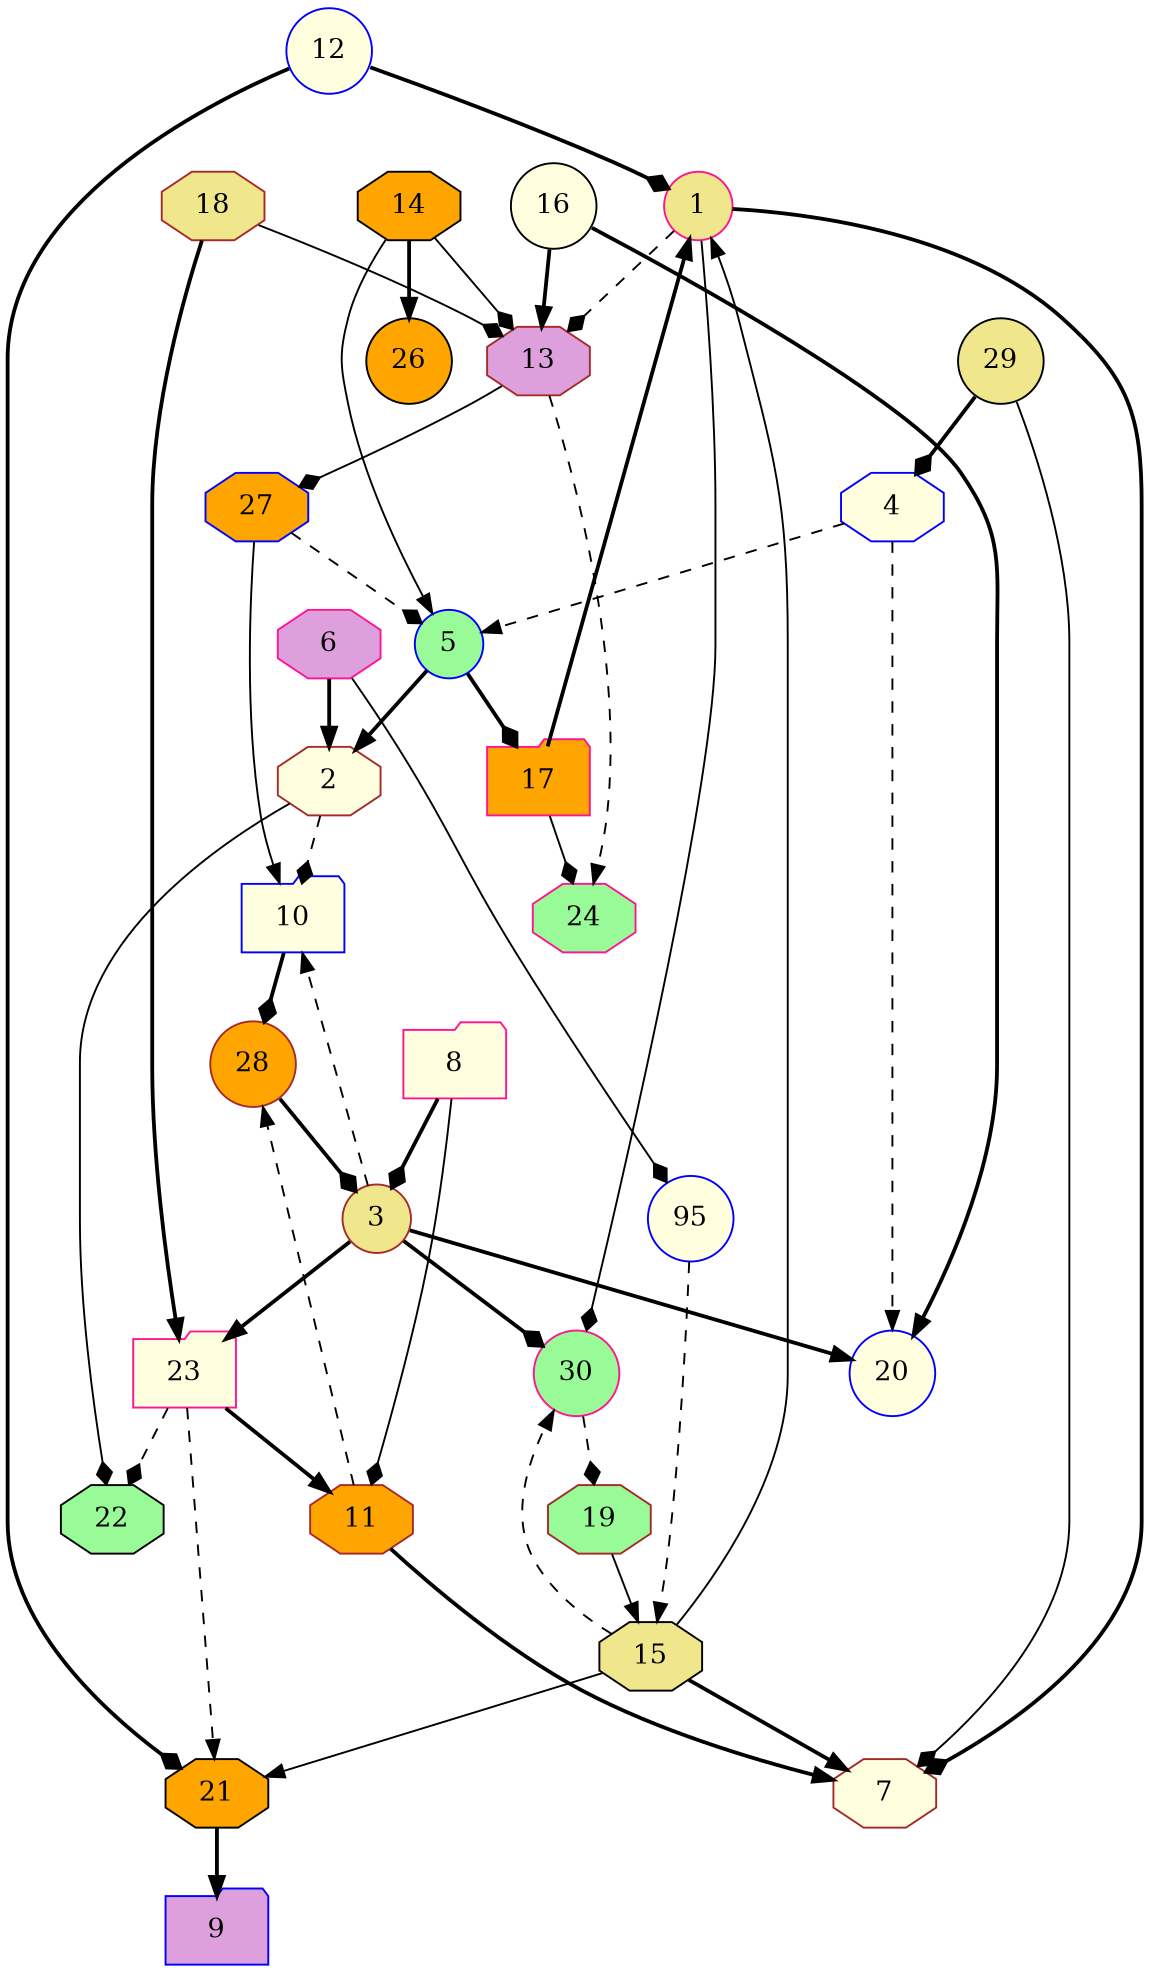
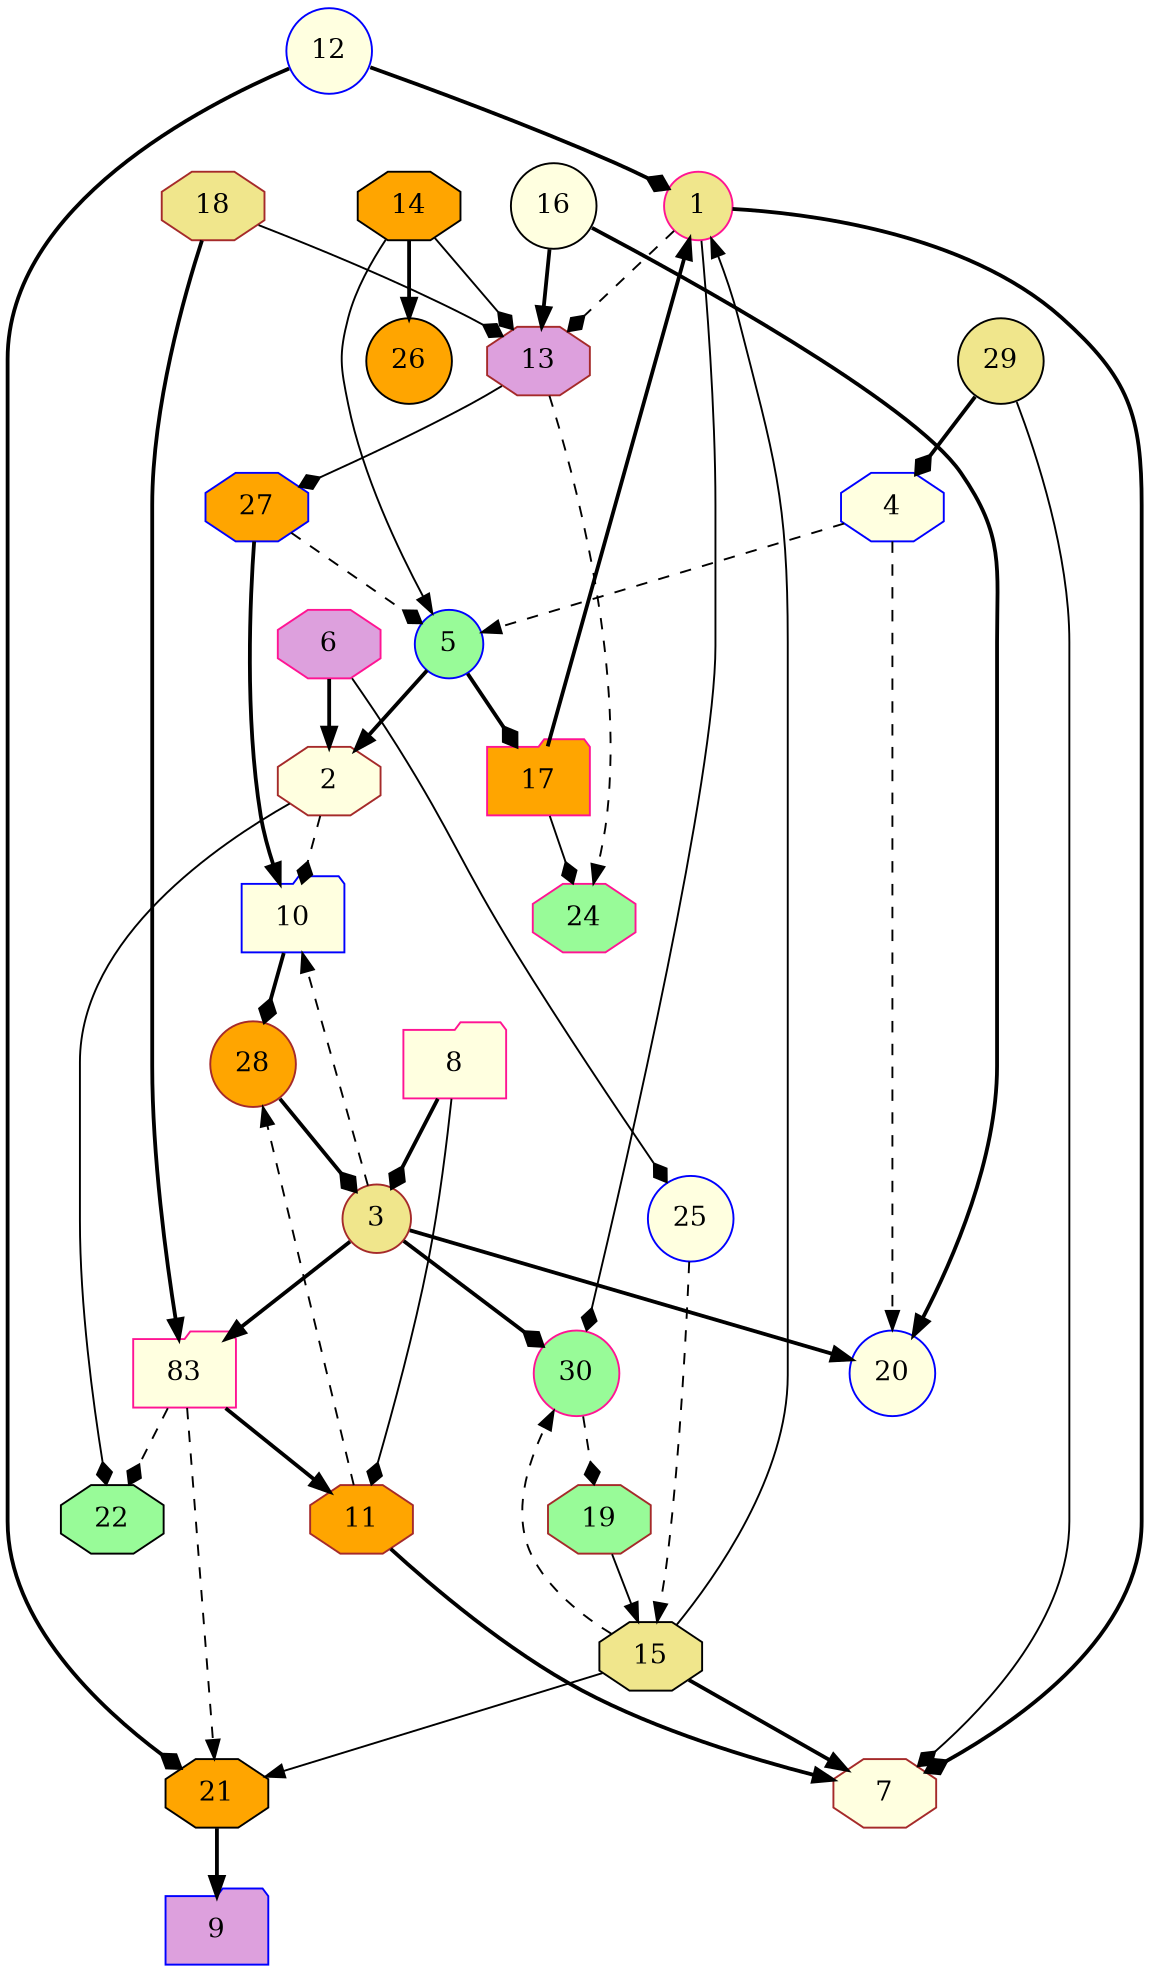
(251, 704) -> (251, 704)
(691, 1219) -> (691, 1219)
(185, 1373) -> (185, 1373)
